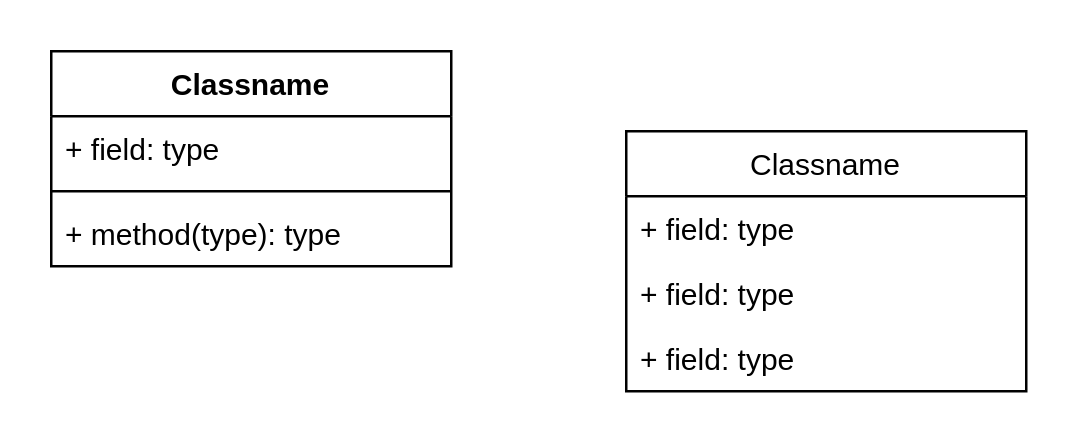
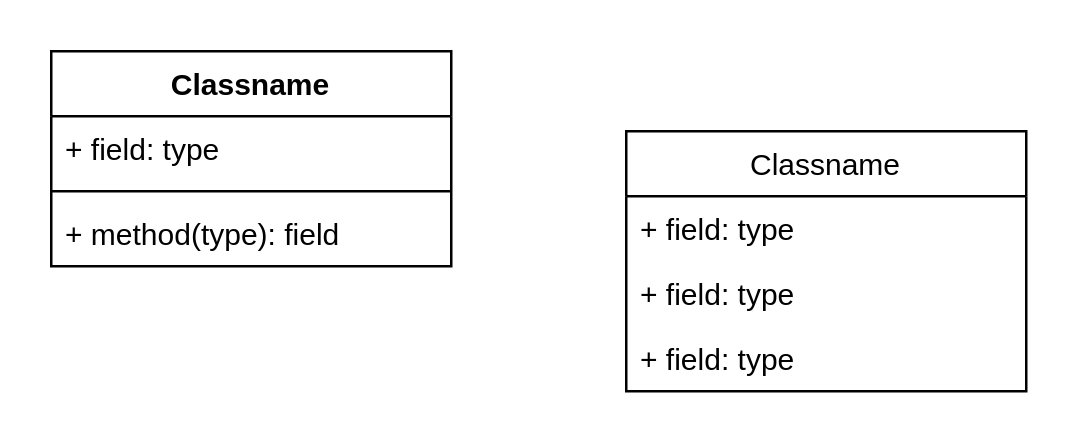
(221, 235) -> (222, 235)
